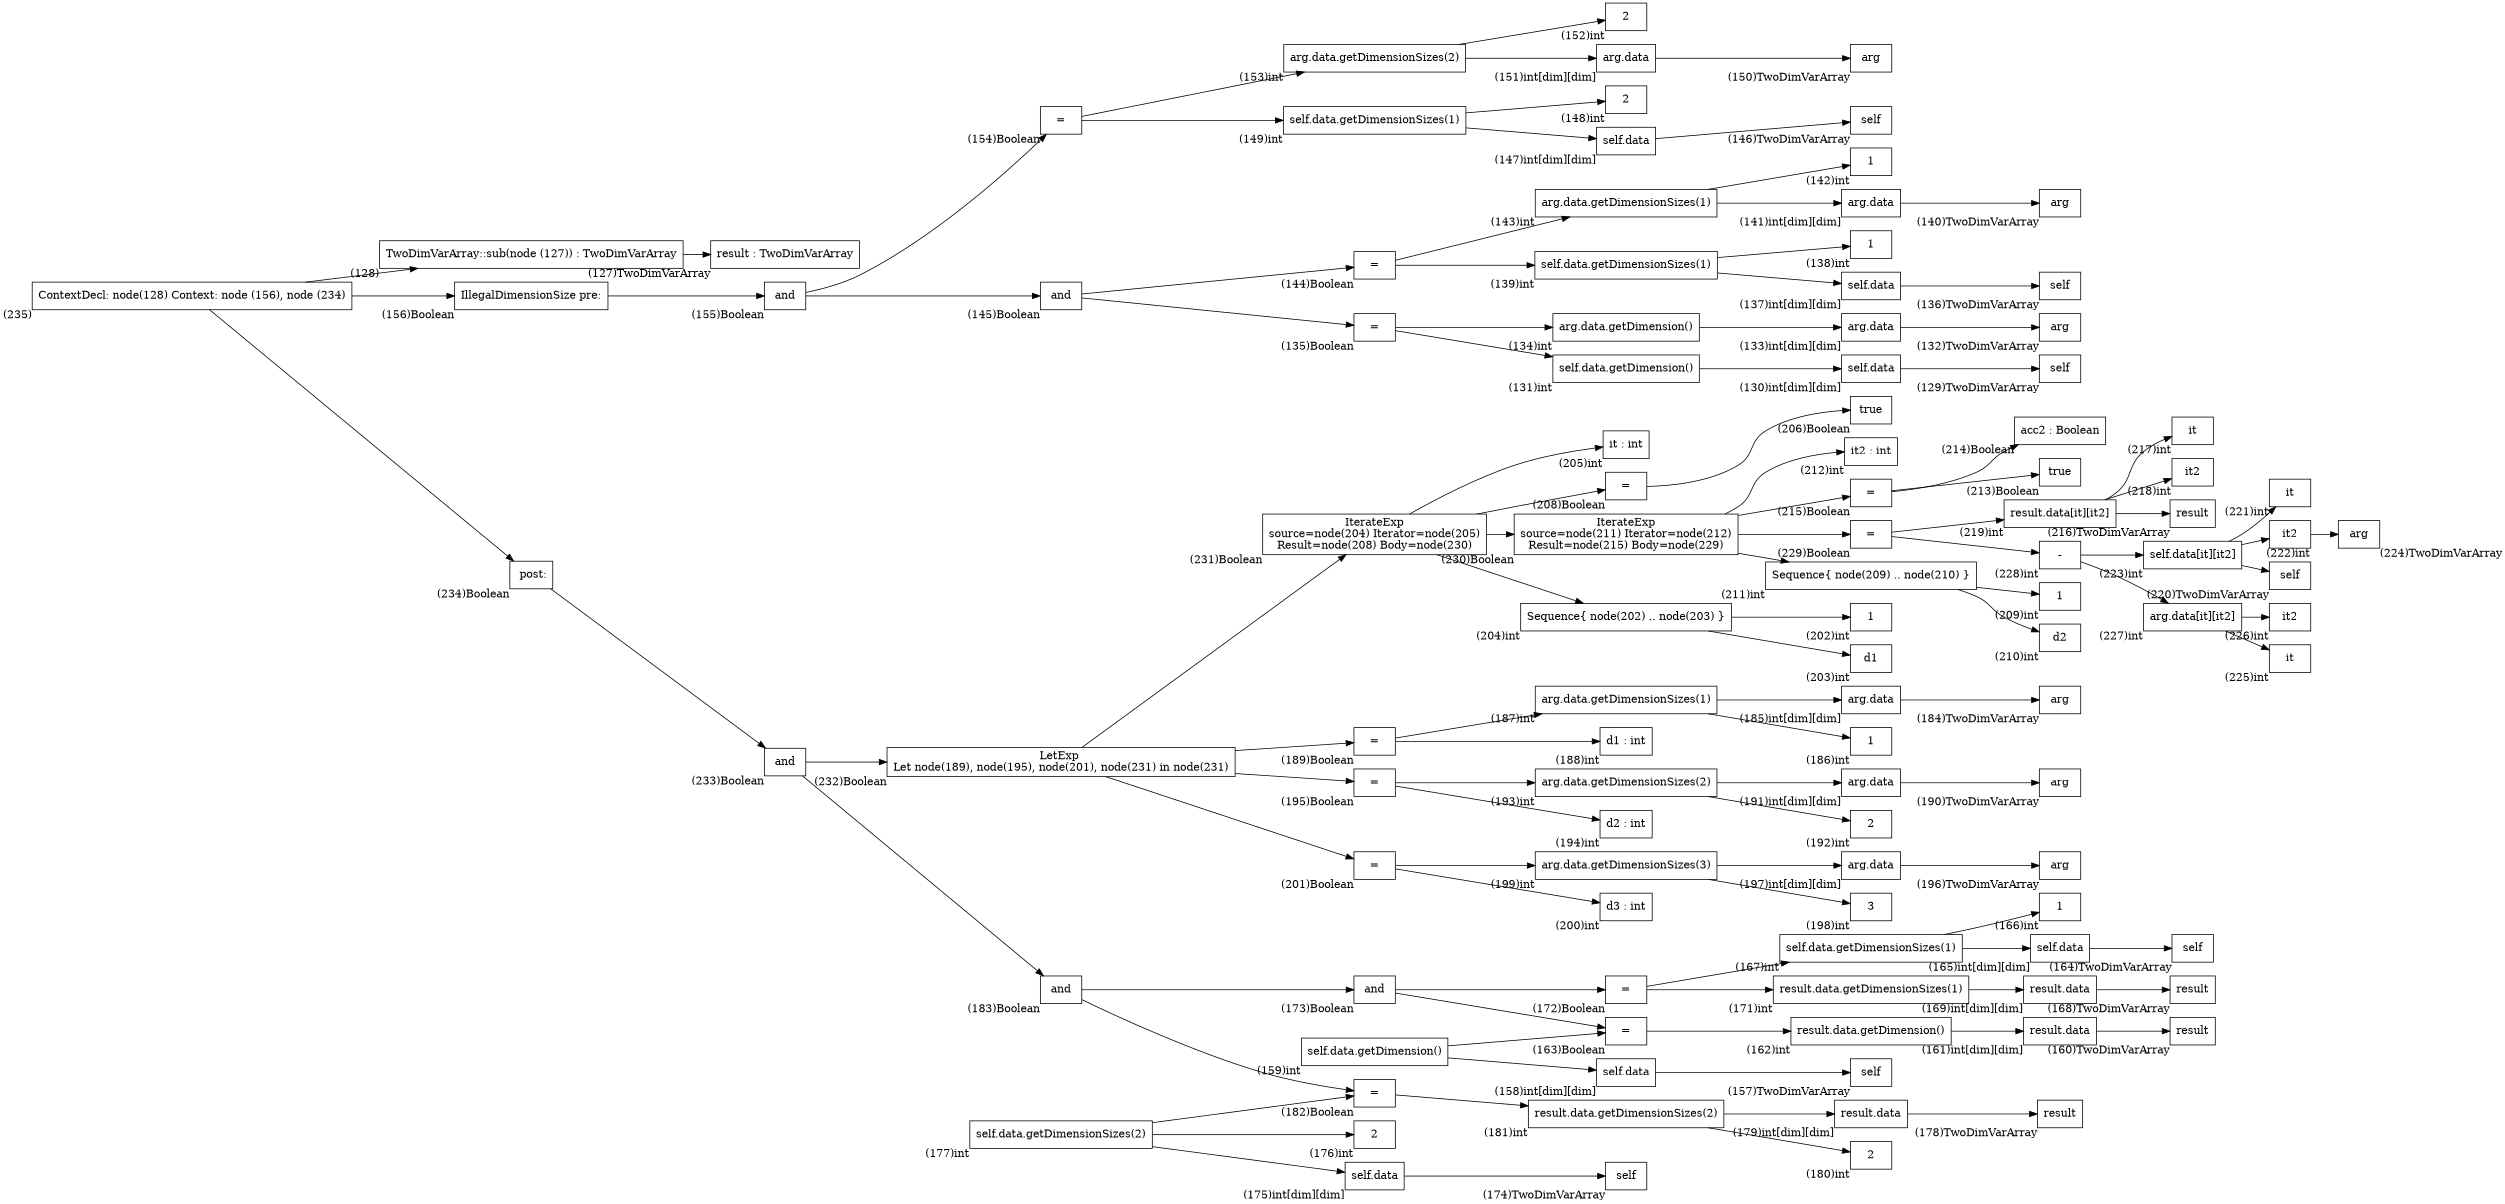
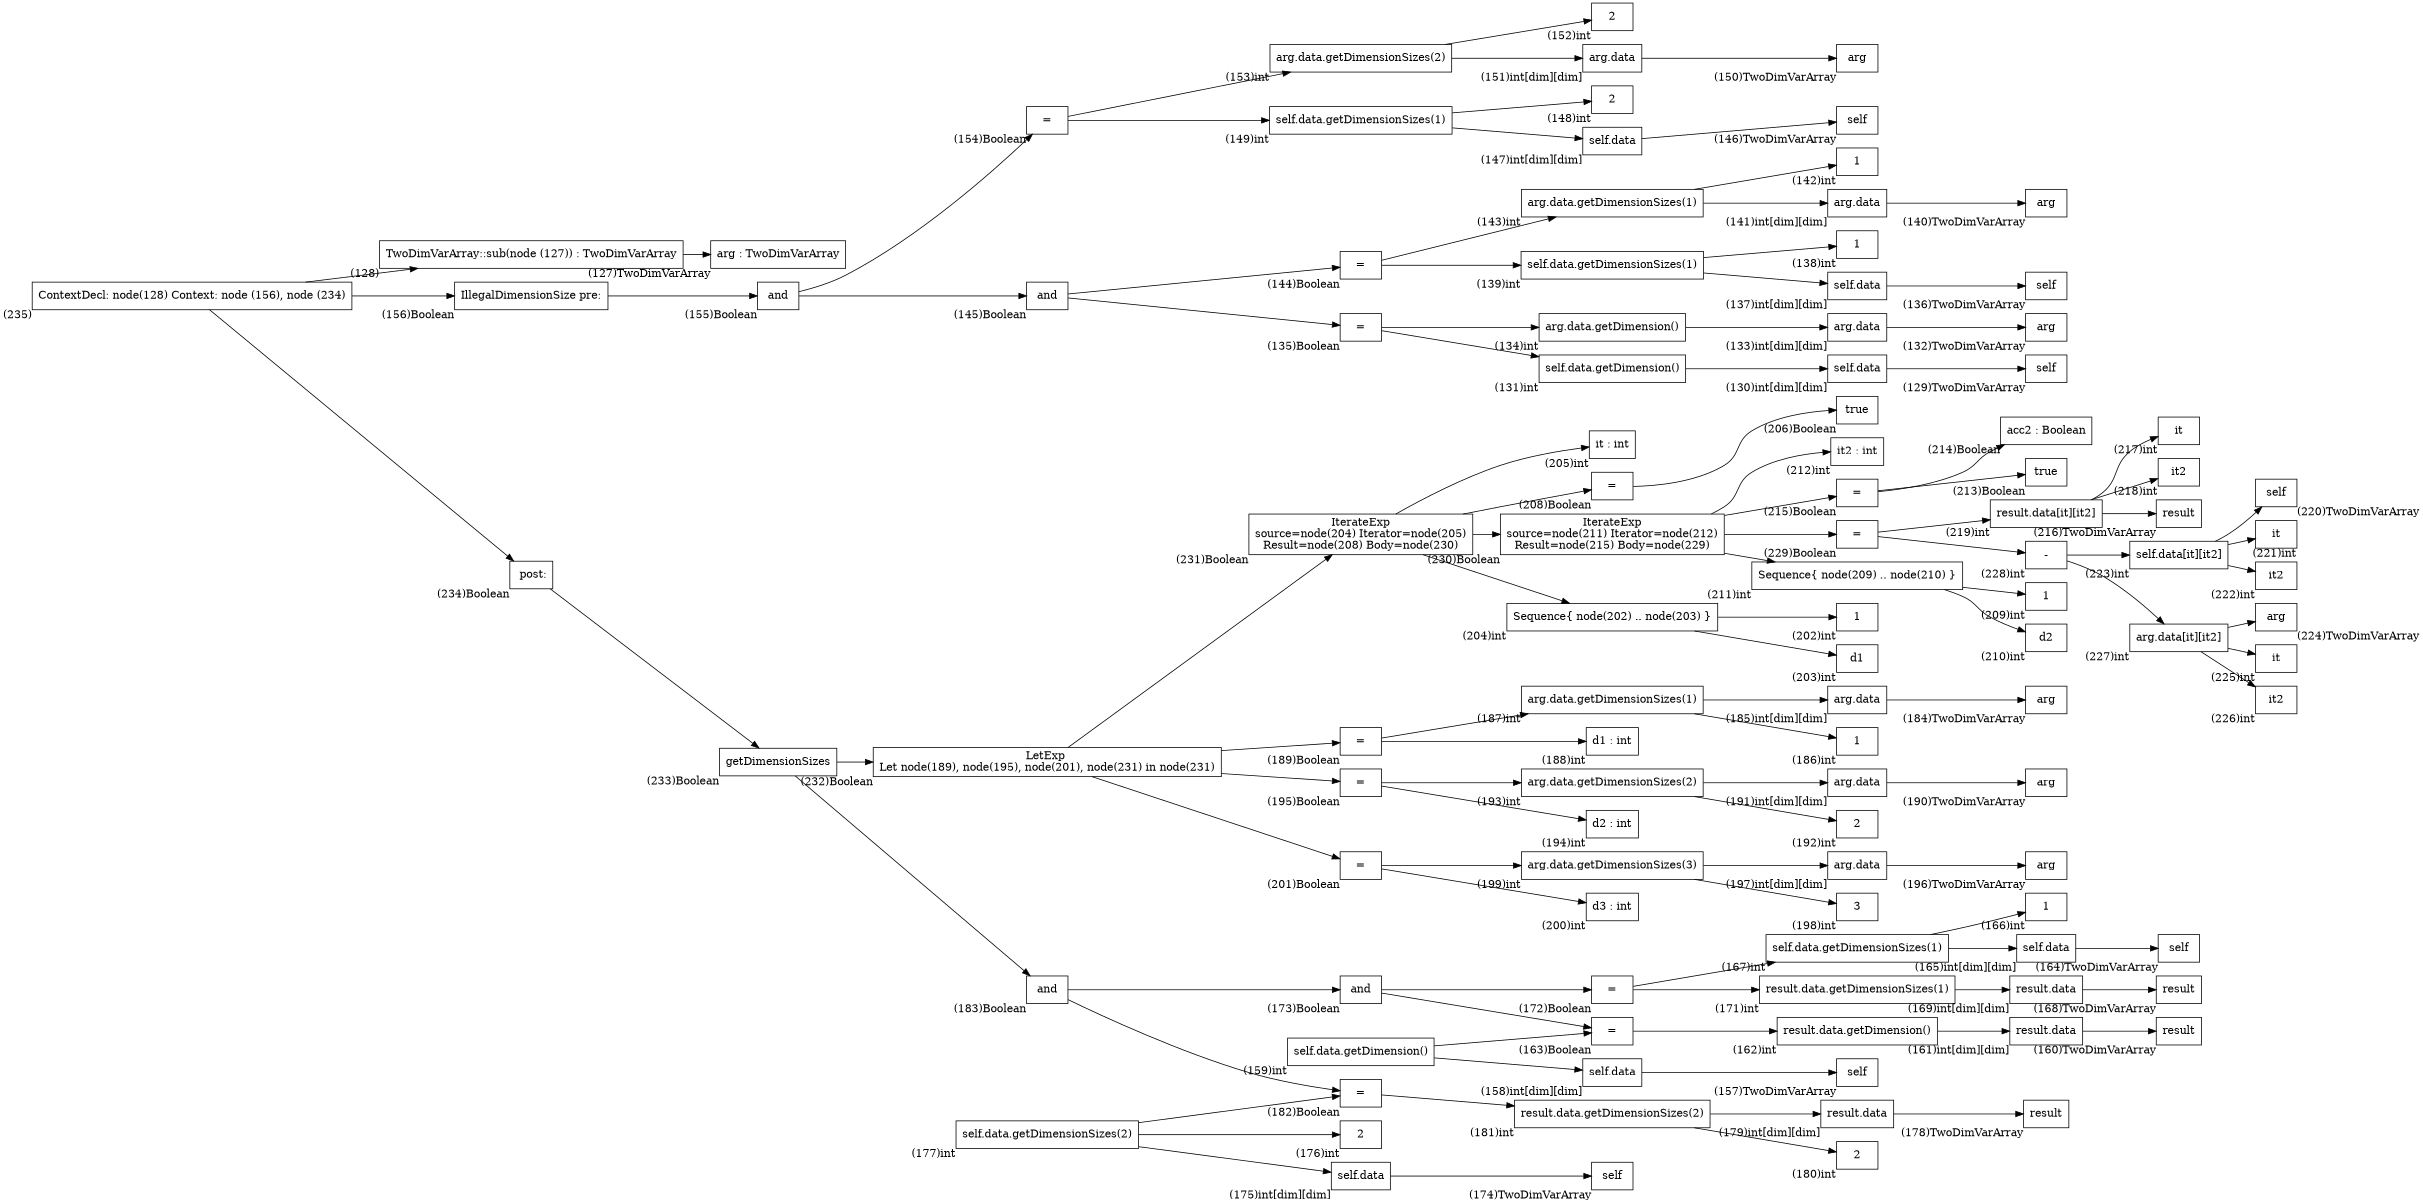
(785, 255) -> (778, 255)
(2321, 534) -> (2238, 625)
(785, 762) -> (778, 762)
